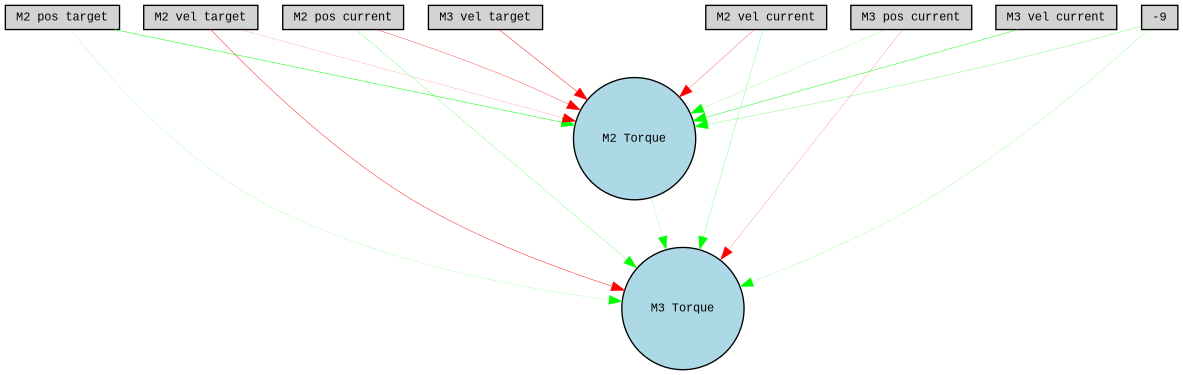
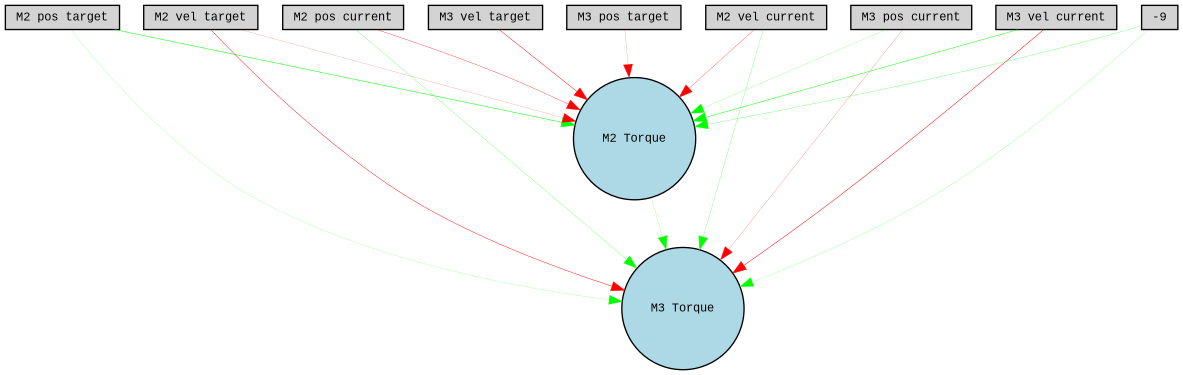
none -> (624, 17)
none -> (897, 151)
